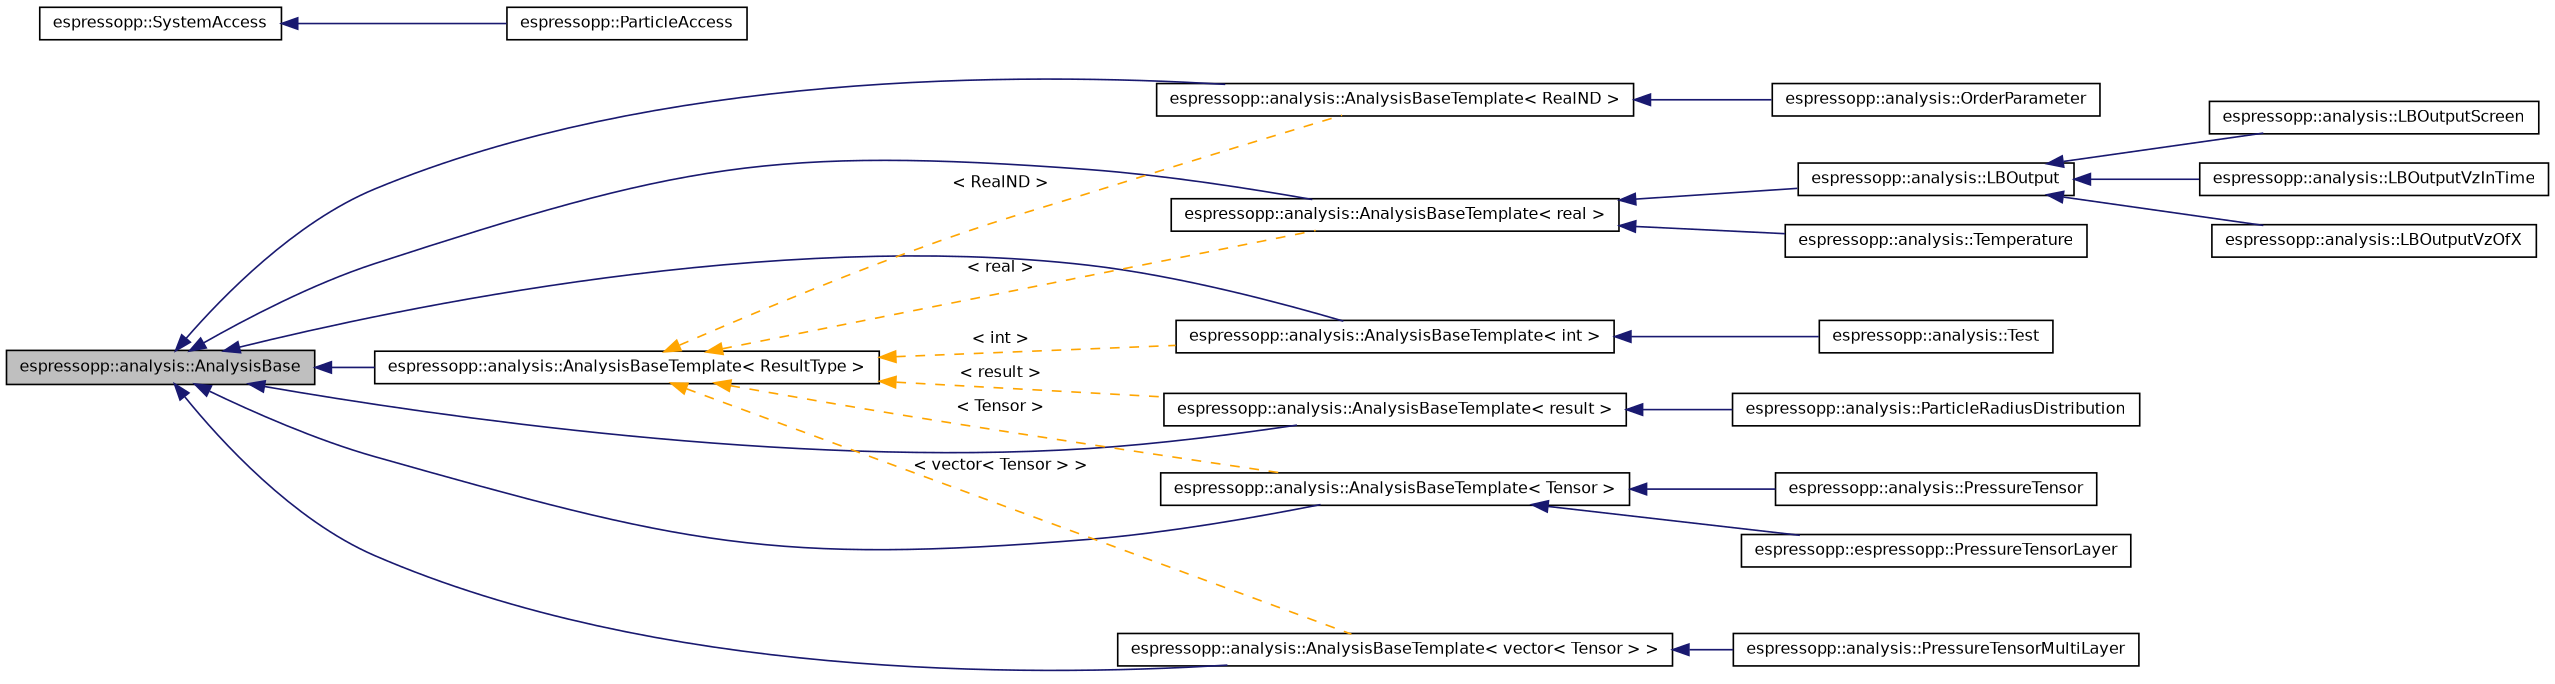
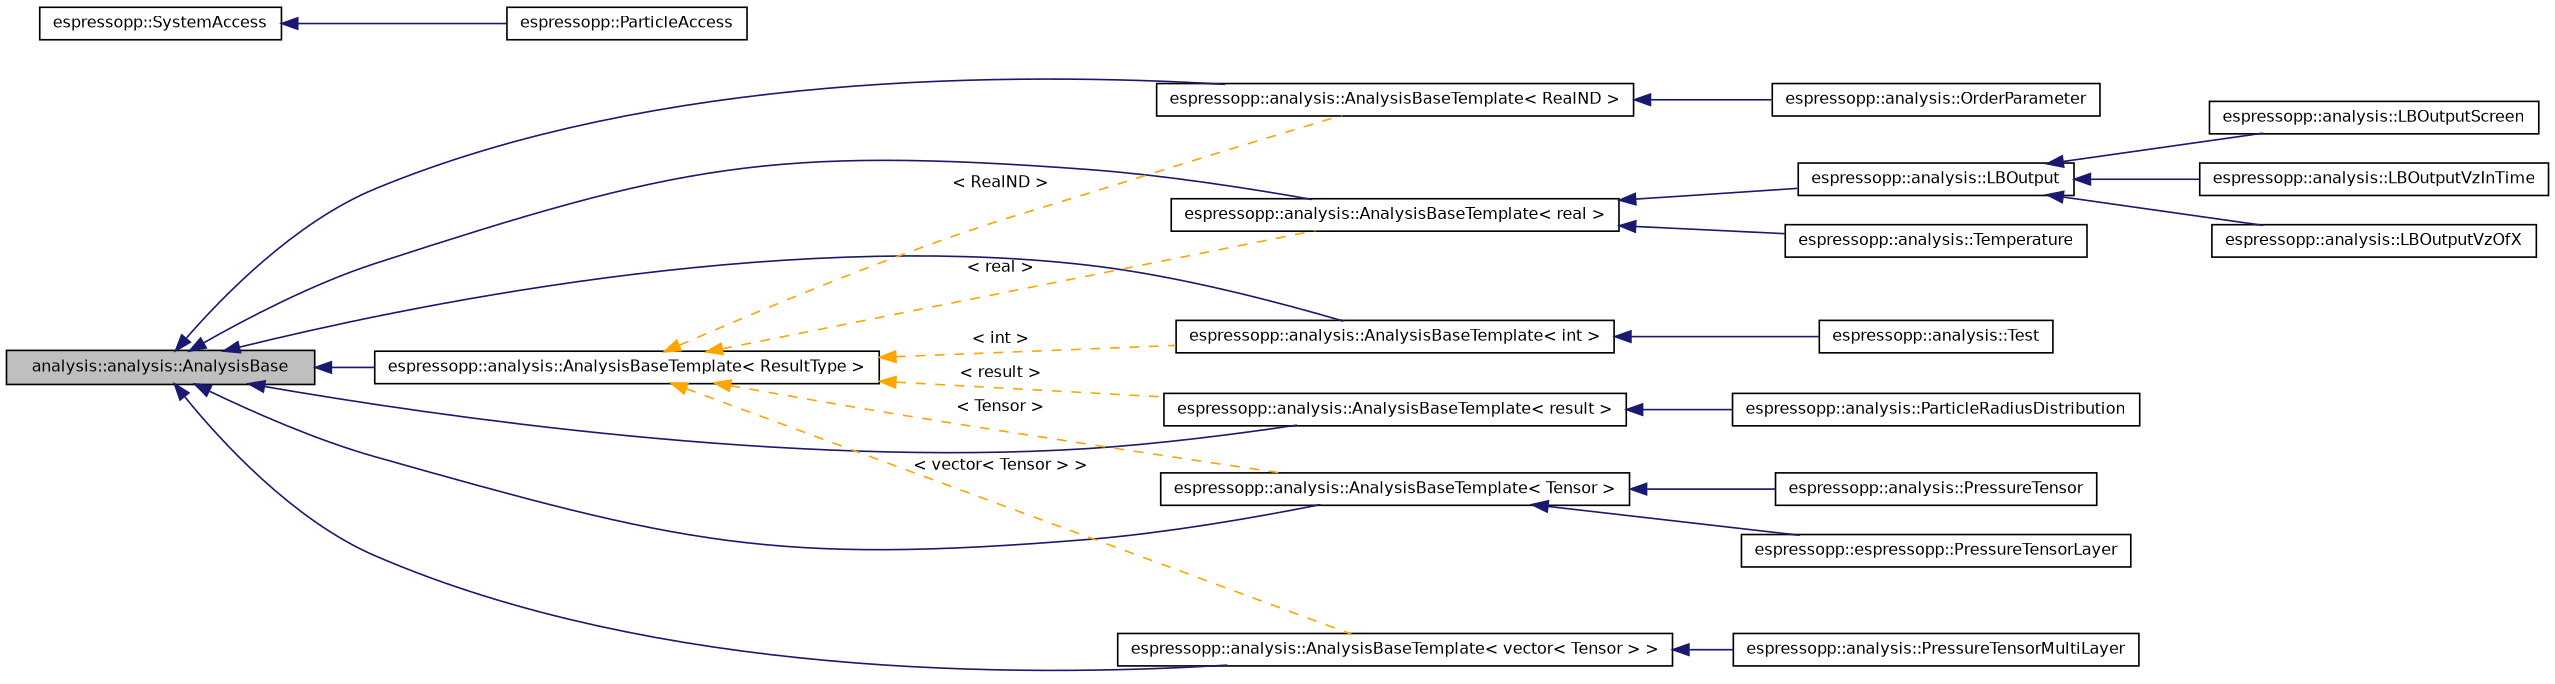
(161, 367) -> (161, 367)
